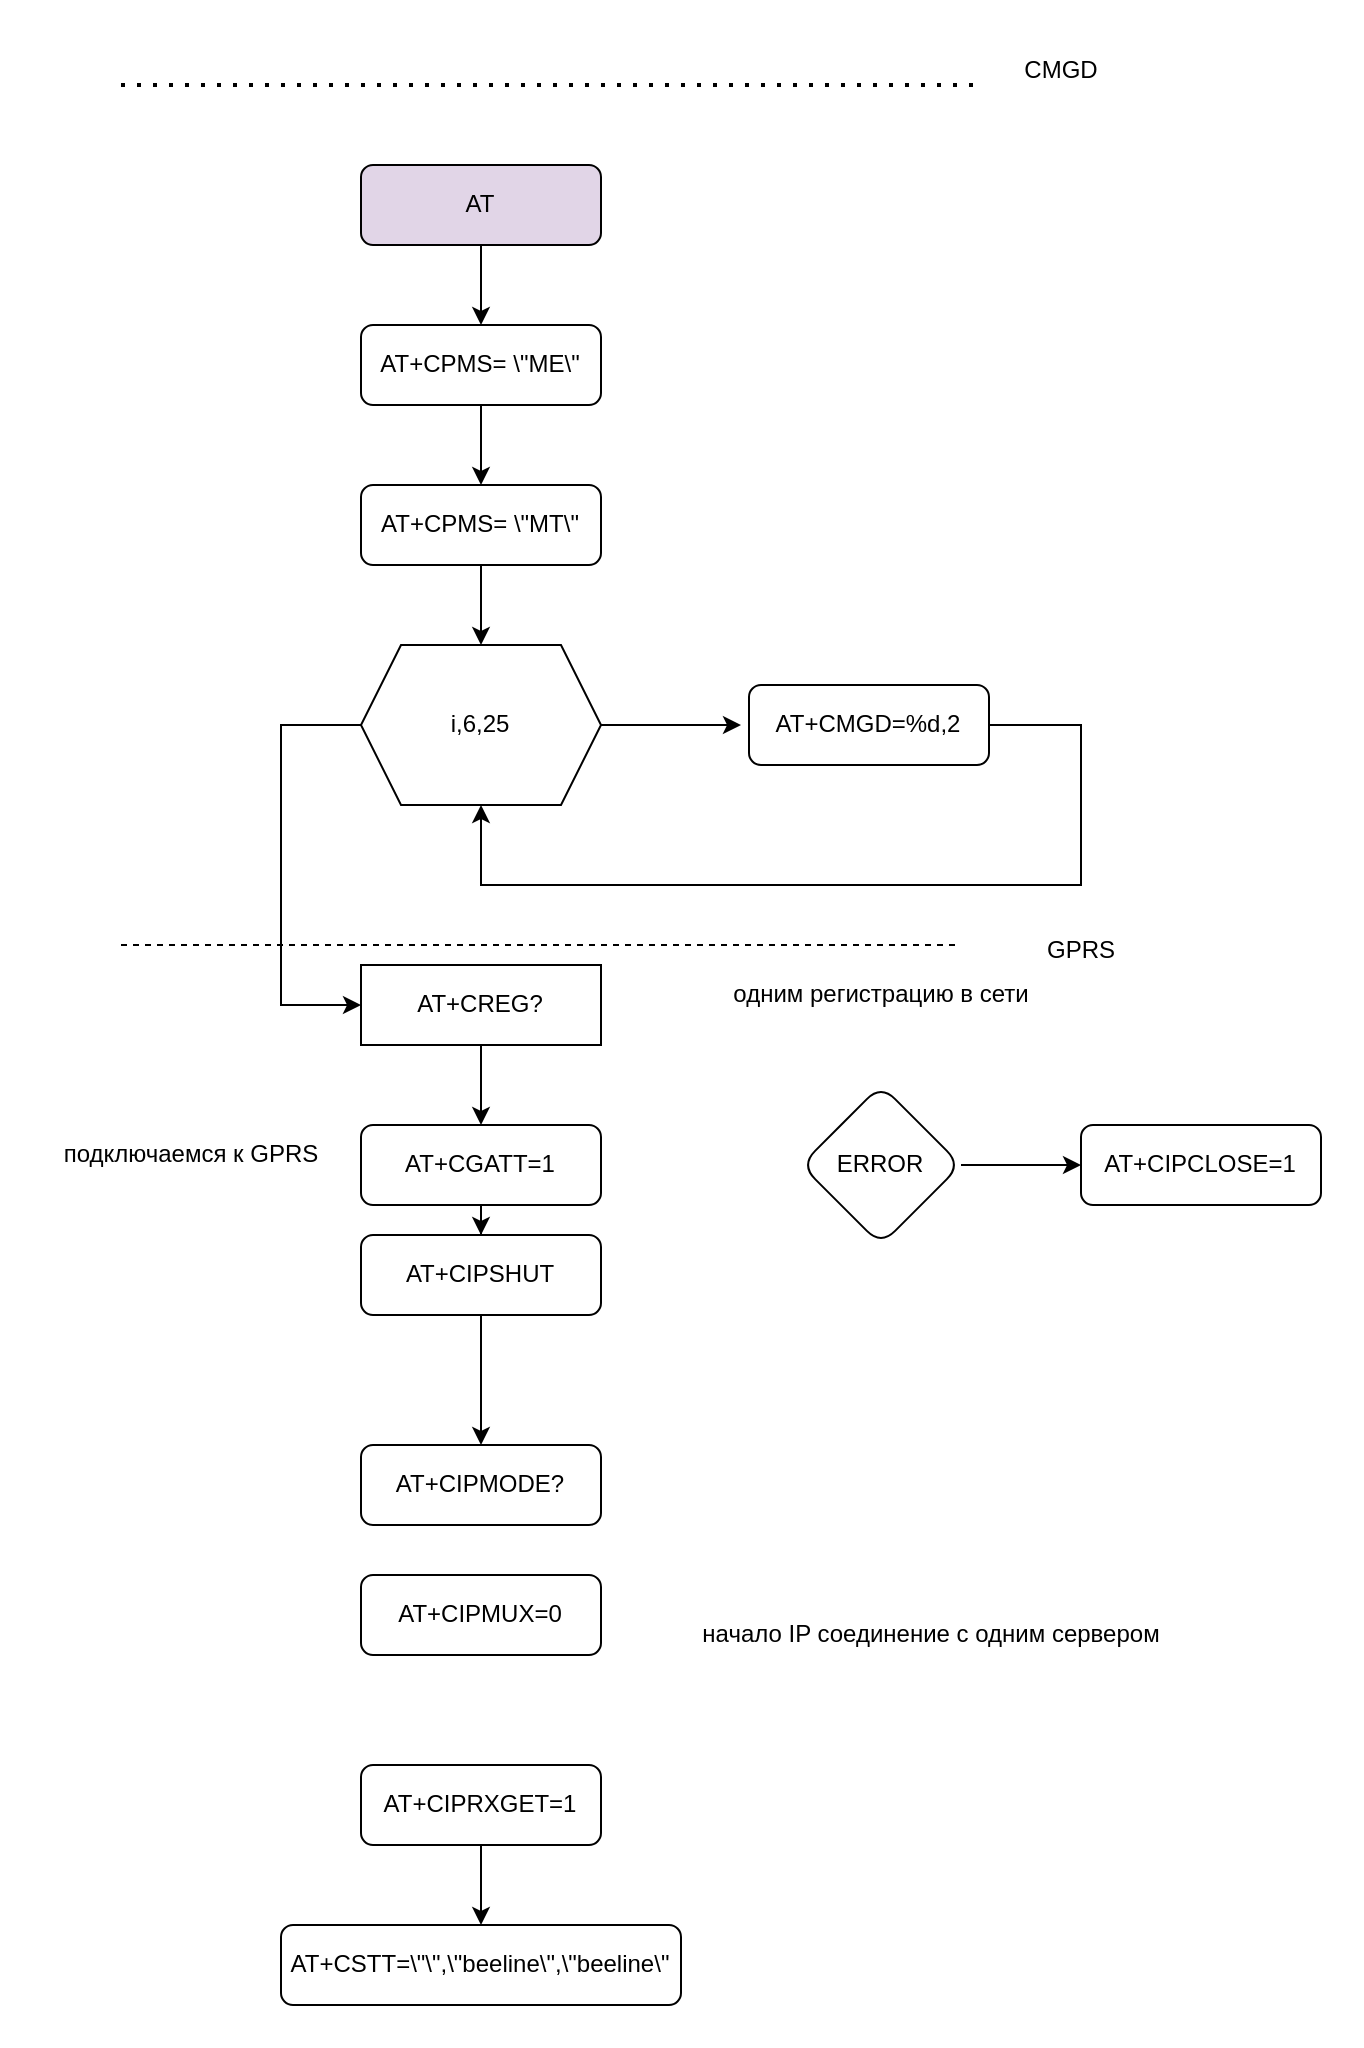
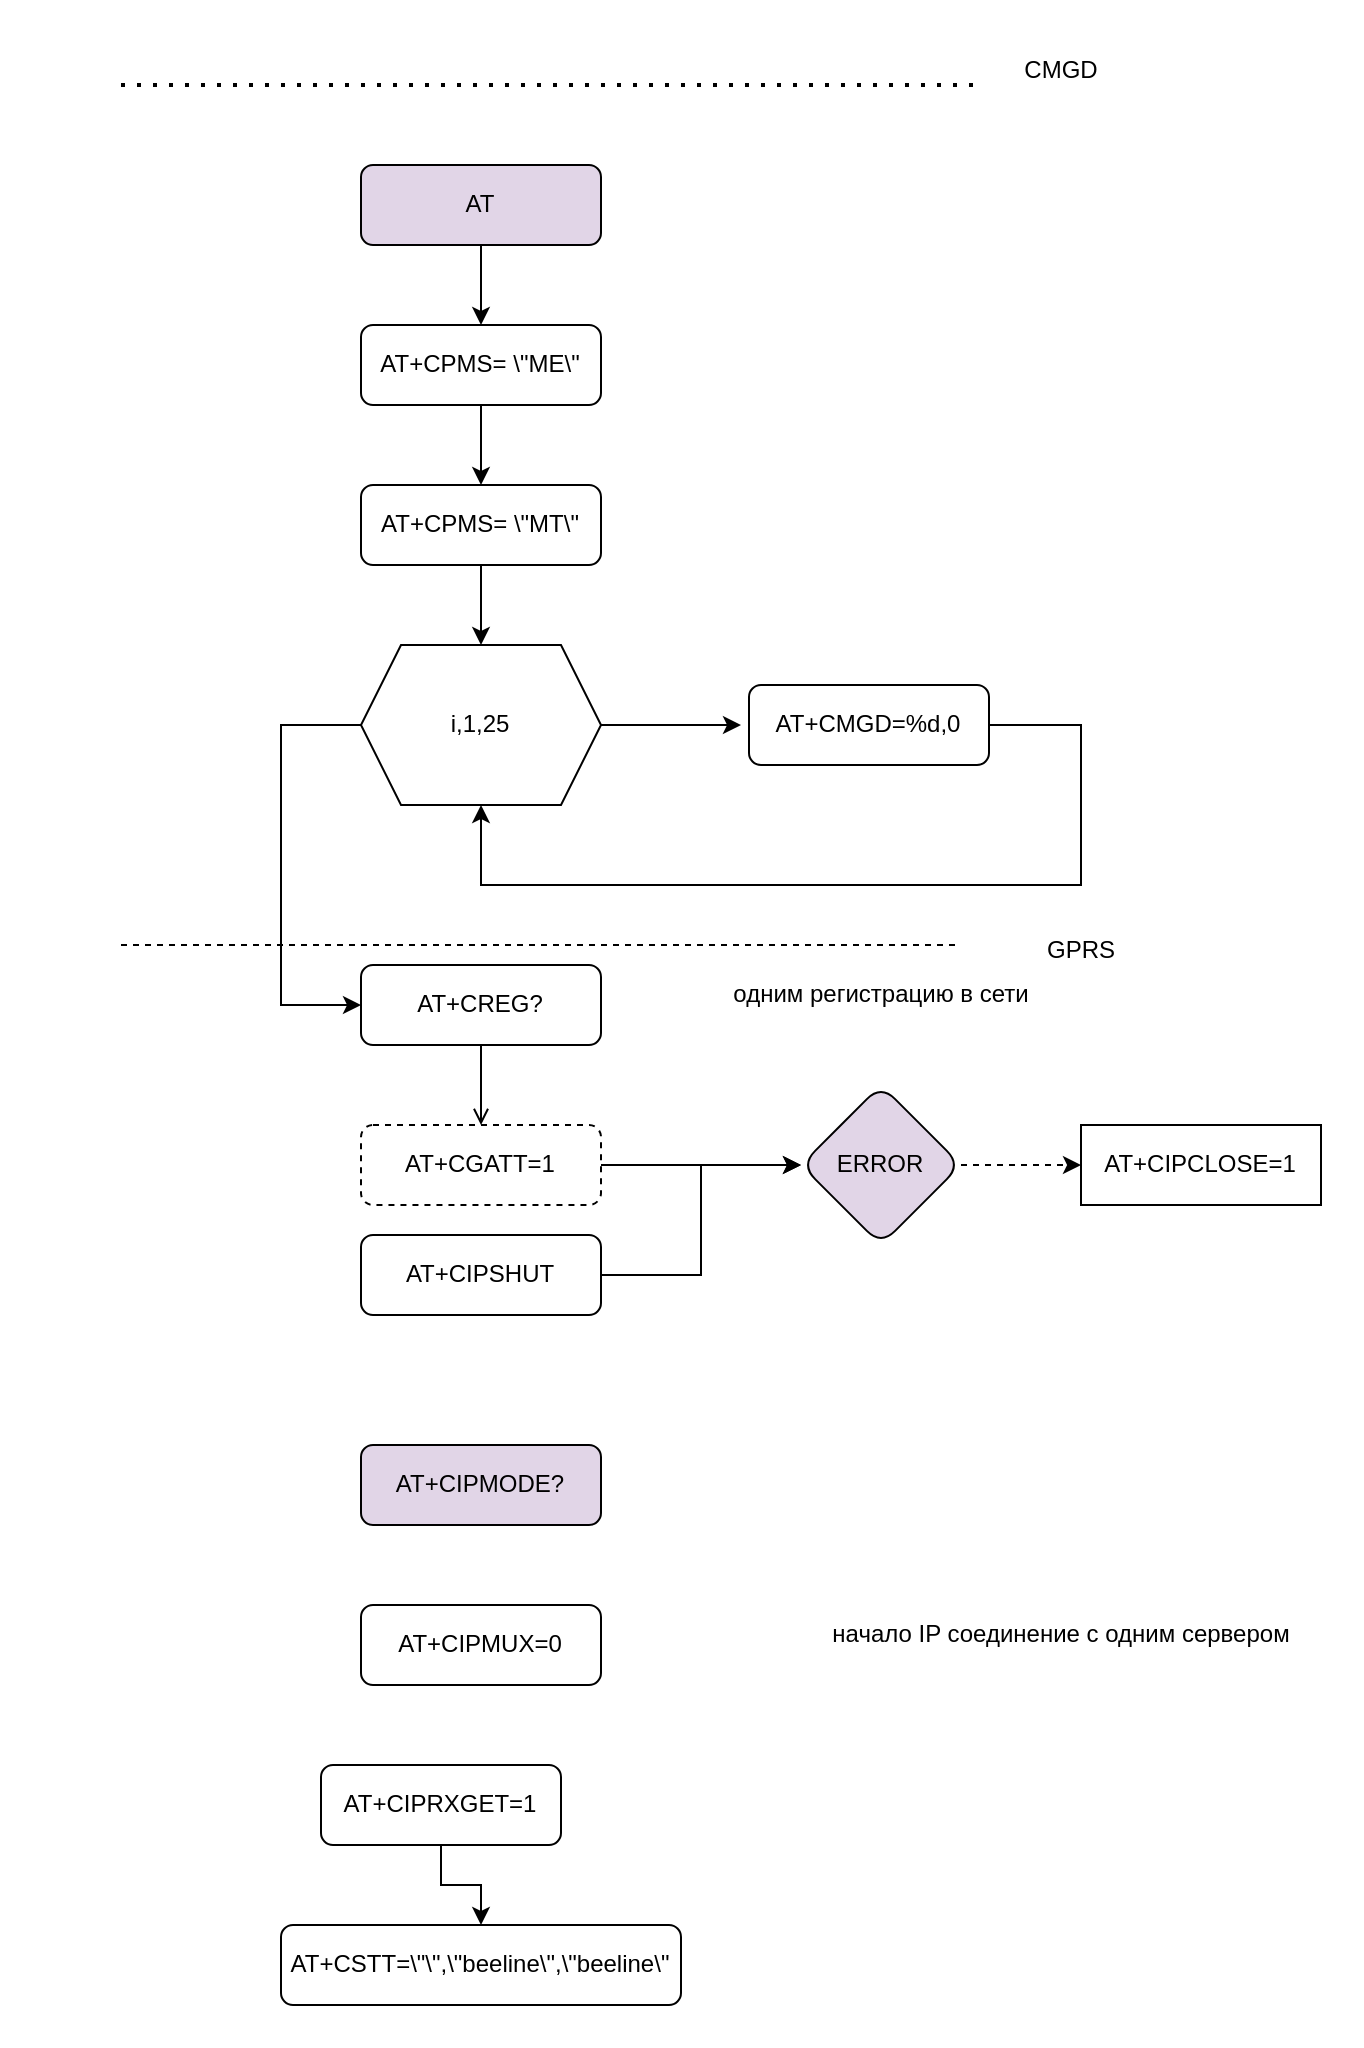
(481, 725) -> (481, 725)
(869, 725) -> (869, 725)
(481, 1005) -> (481, 1005)
(481, 1110) -> (481, 1112)
(191, 1155) -> none
(481, 1165) -> (481, 1165)
none -> (649, 1165)
(881, 1165) -> (881, 1165)
(1016, 1165) -> (1016, 1165)
(1201, 1165) -> (1201, 1165)
(481, 1219) -> none
(481, 1373) -> (701, 1272)
(481, 1485) -> (481, 1485)
(481, 1615) -> (481, 1645)
(931, 1635) -> (1061, 1635)
(481, 1805) -> (441, 1805)
